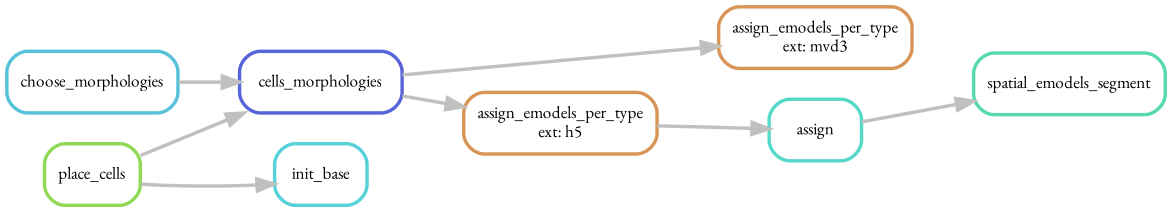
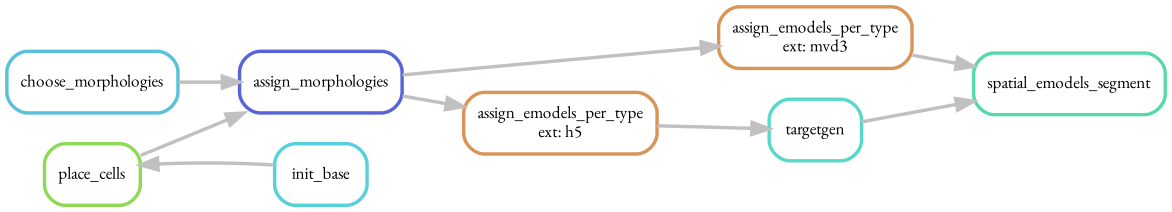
none -> (934, 59)
(321, 82) -> (321, 82)
(815, 130) -> (815, 130)
(199, 186) -> (216, 163)
